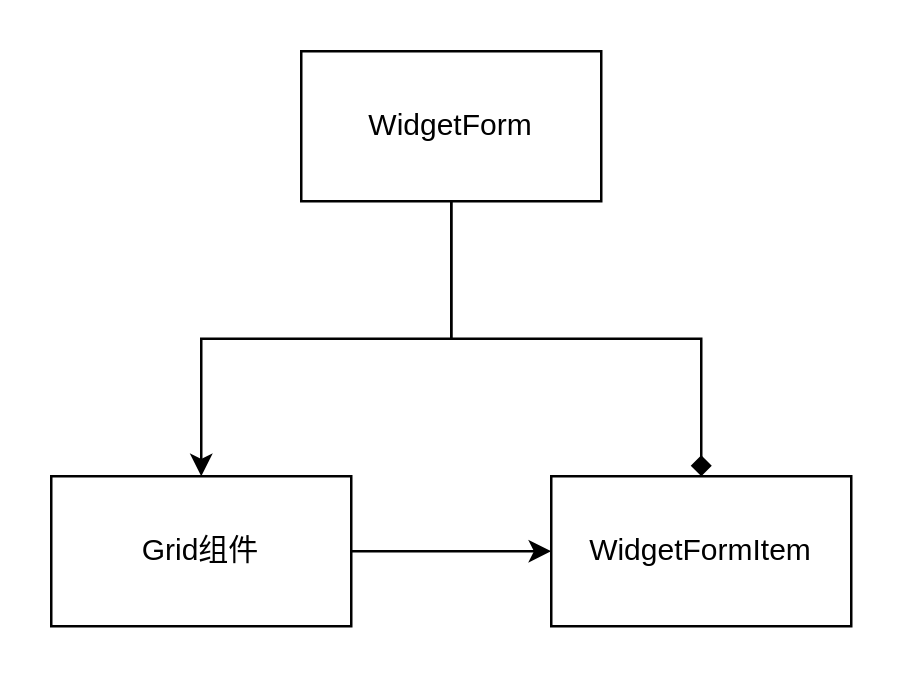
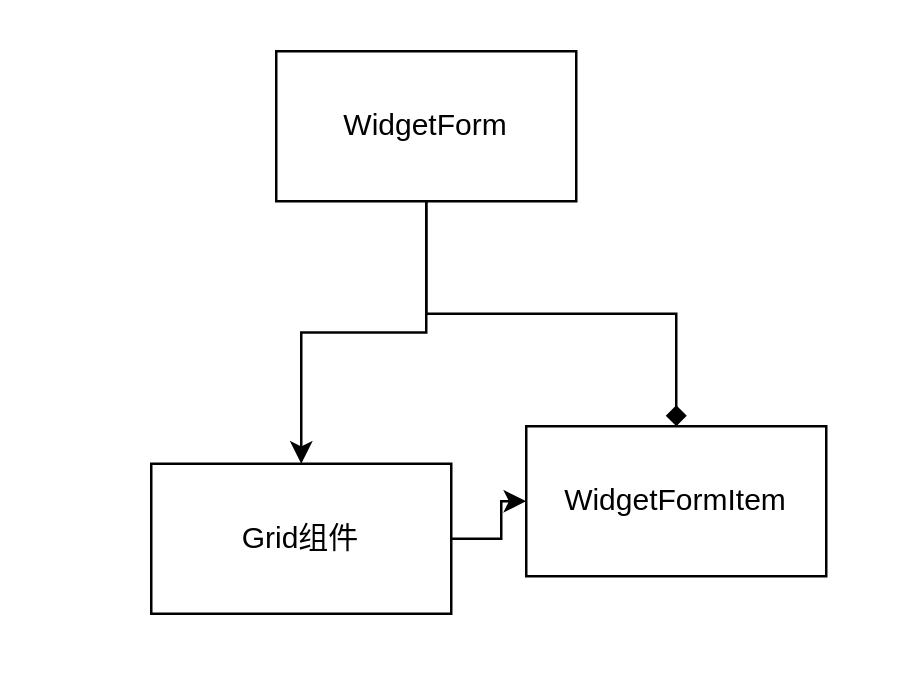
(451, 126) -> (426, 126)
(201, 551) -> (301, 539)
(701, 551) -> (676, 501)
